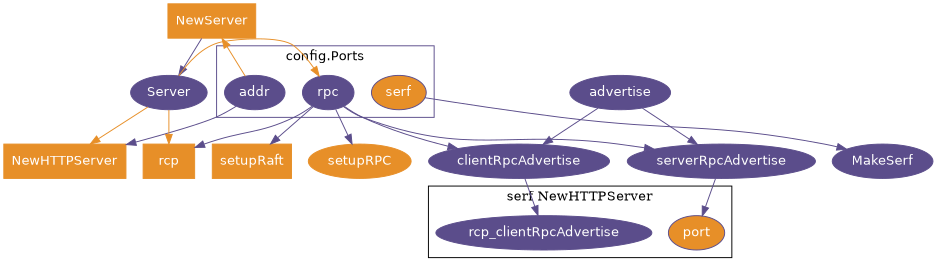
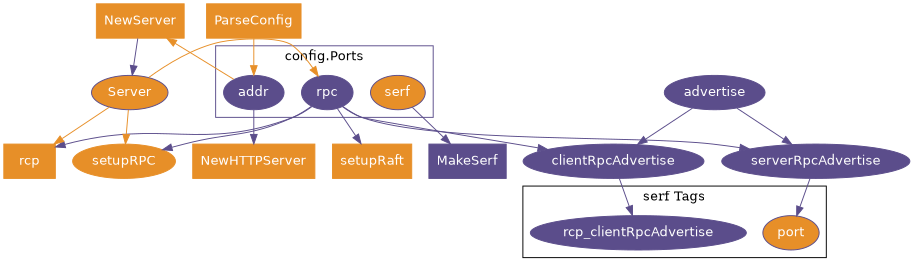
none -> (254, 21)
(169, 93) -> (130, 93)
(123, 123) -> (127, 122)
(883, 161) -> (468, 161)
(580, 197) -> (675, 197)
